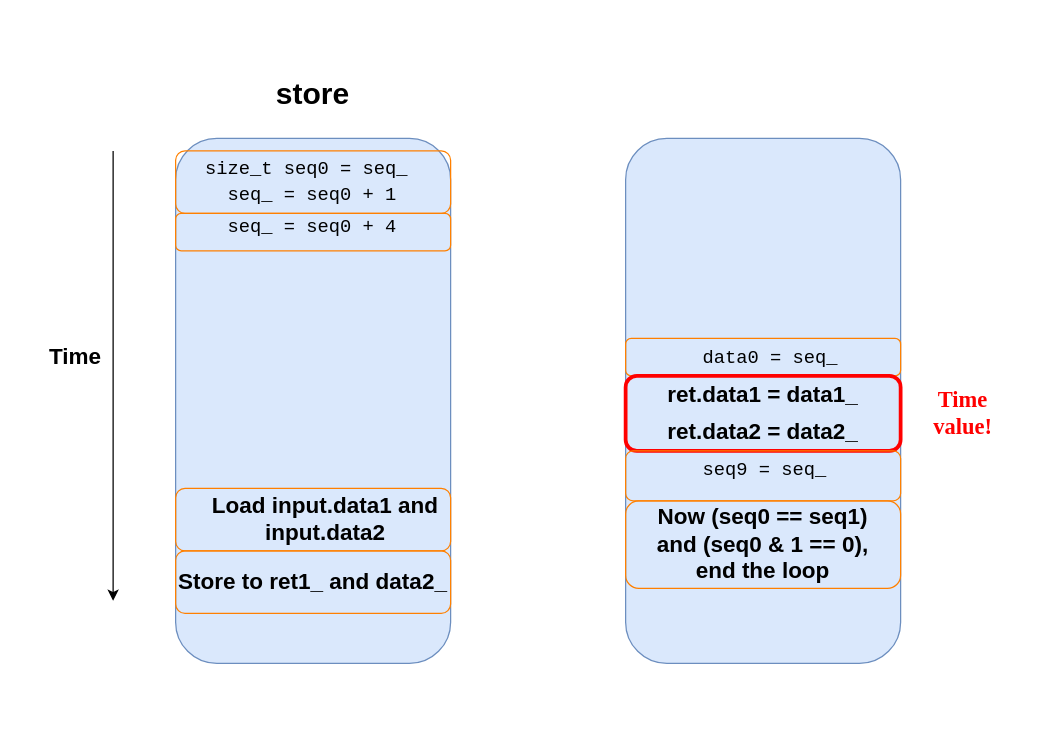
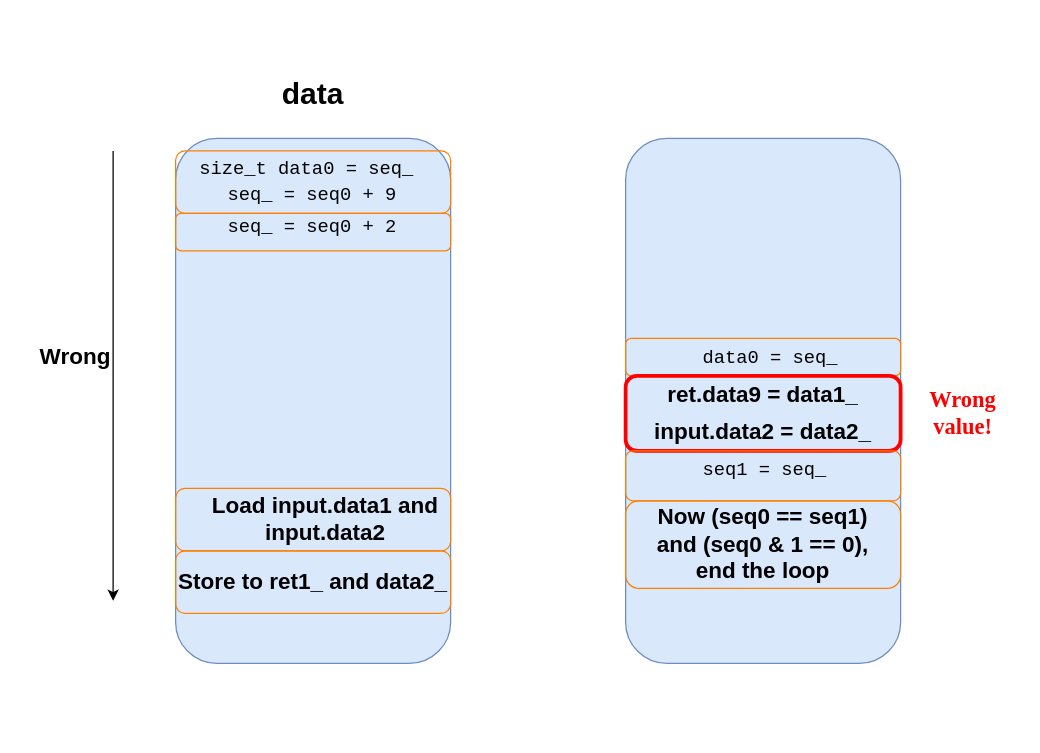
(313, 94) -> (313, 94)
(307, 169) -> (307, 169)
(283, 193) -> (283, 193)
(283, 225) -> (283, 225)
(76, 357) -> (76, 357)
(763, 394) -> (763, 394)
(963, 413) -> (963, 413)
(763, 432) -> (763, 432)
(745, 468) -> (745, 468)
